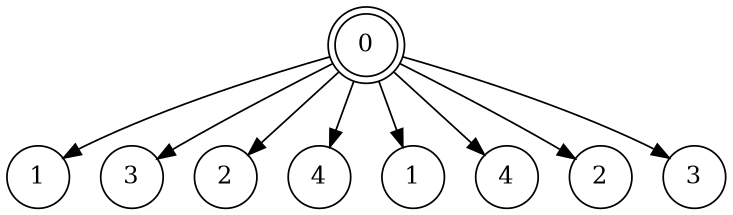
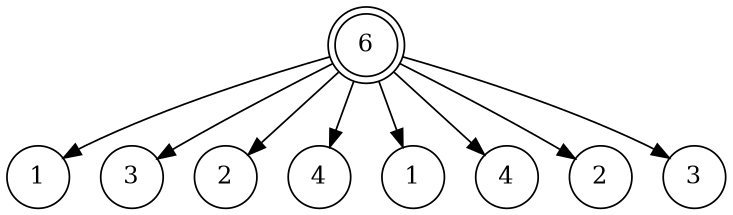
(366, 45) -> (366, 45)
